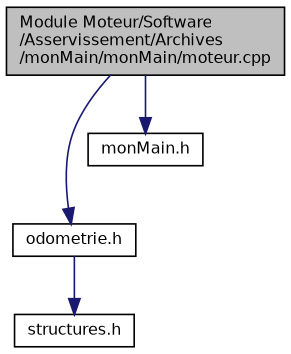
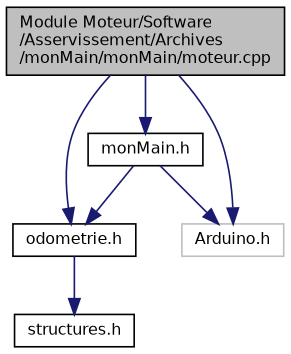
none -> (115, 189)
none -> (233, 240)
